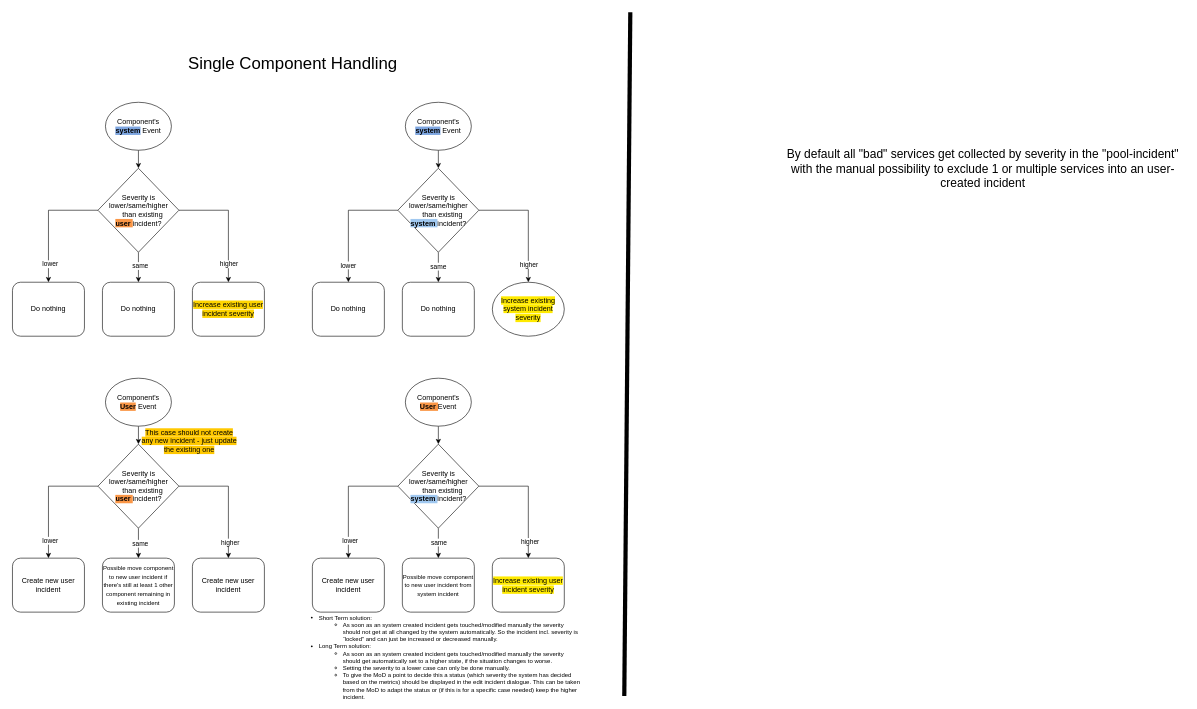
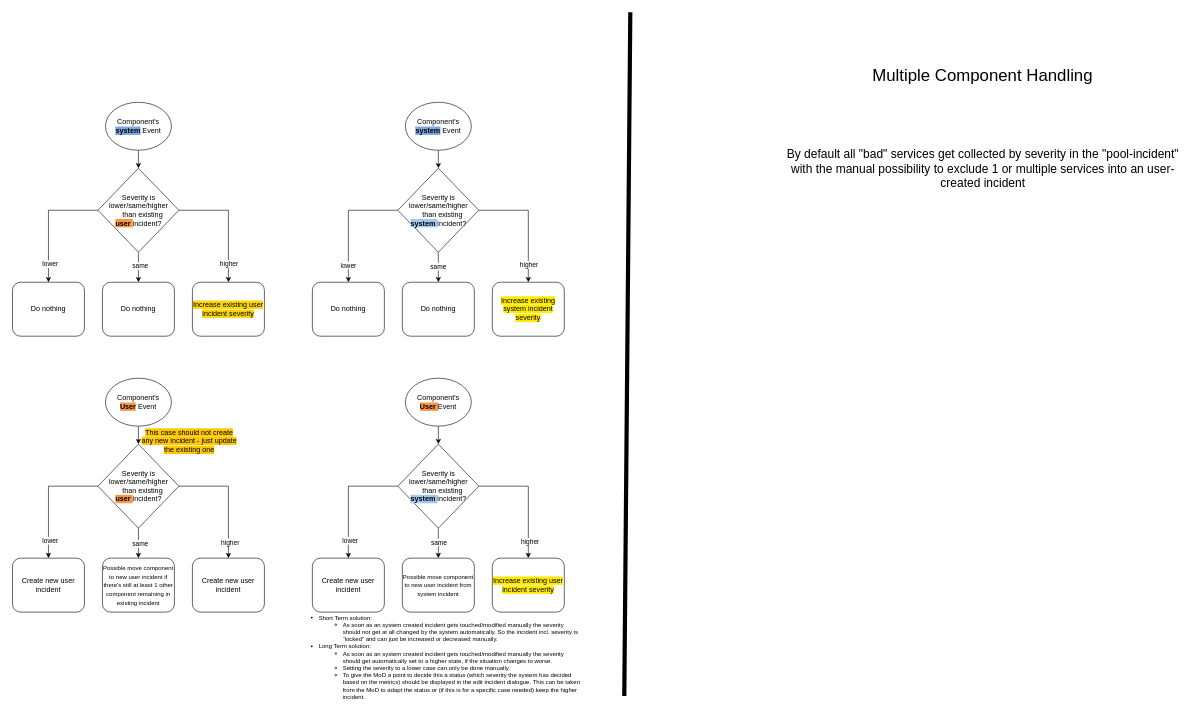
(293, 63) -> none
none -> (983, 75)
(528, 309) -> (528, 309)
